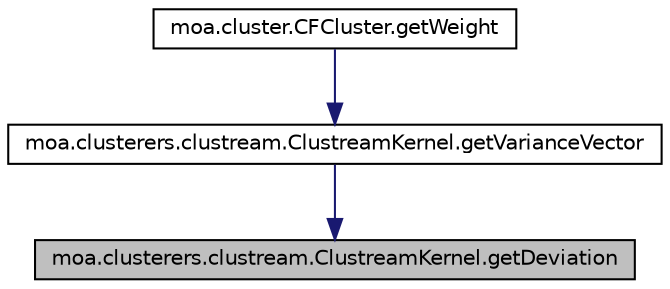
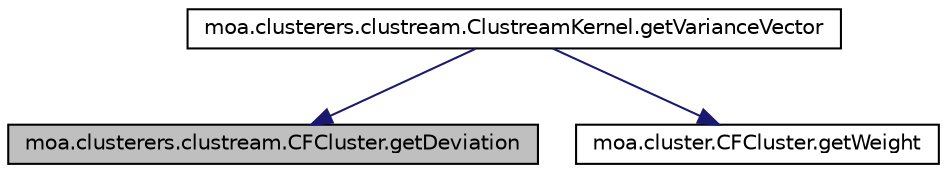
(335, 76) -> (626, 82)
(335, 260) -> (273, 144)
